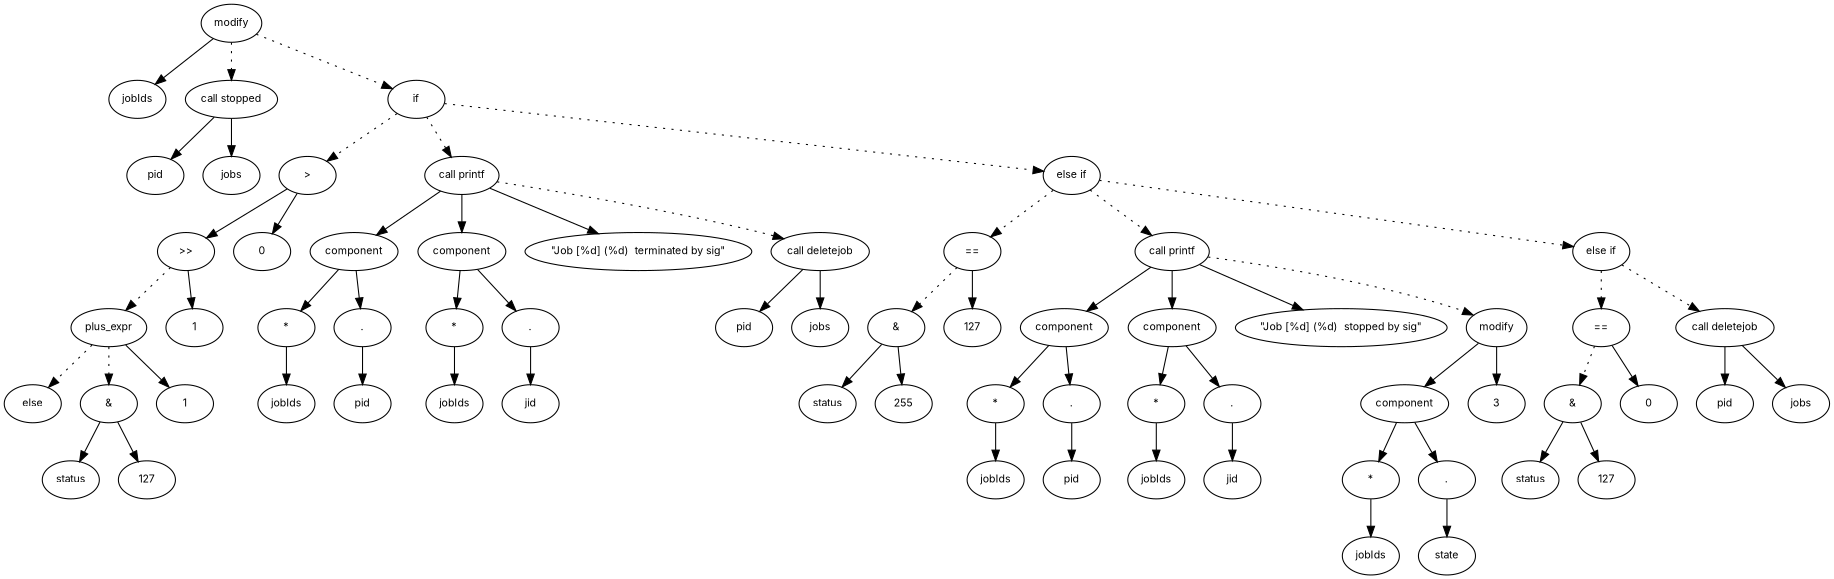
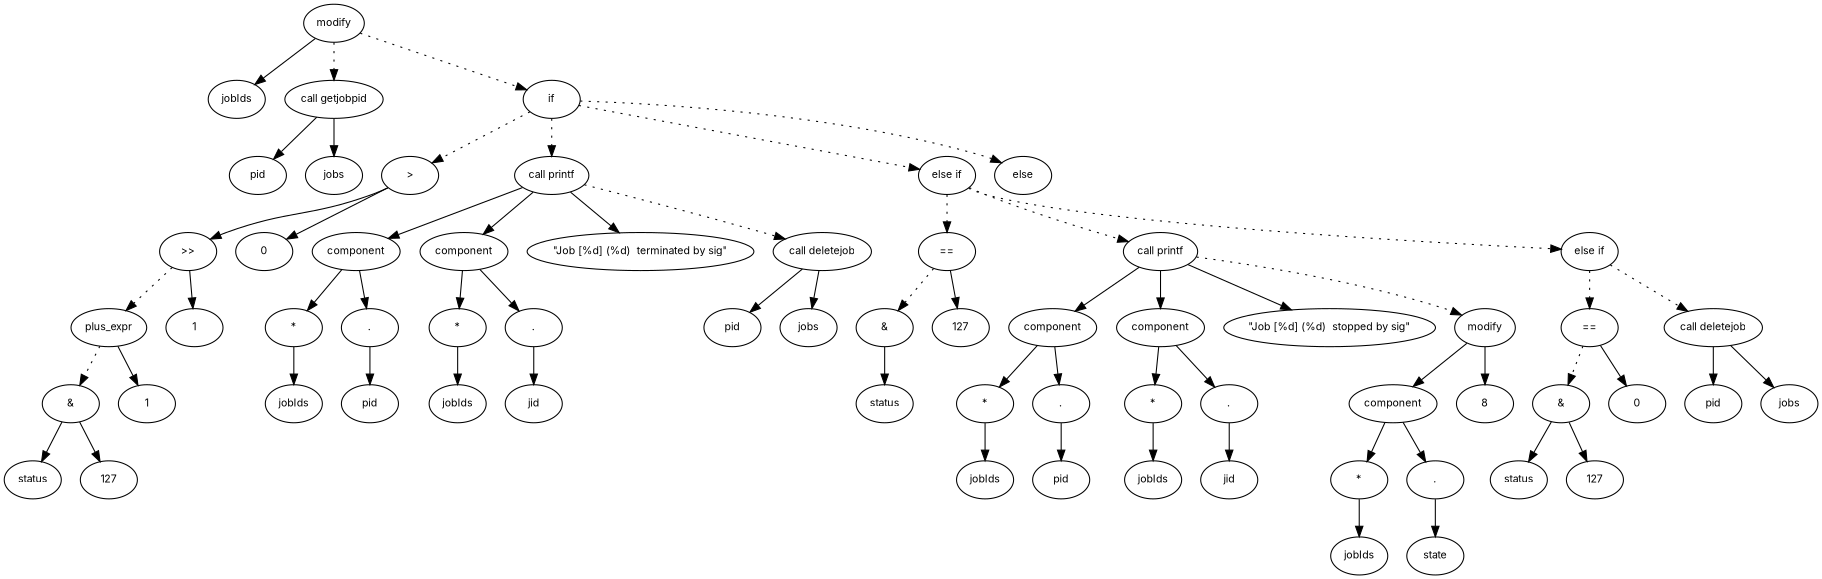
(231, 99) -> (334, 99)
(74, 363) -> (788, 118)
(904, 404) -> none
(1497, 404) -> (1485, 404)
